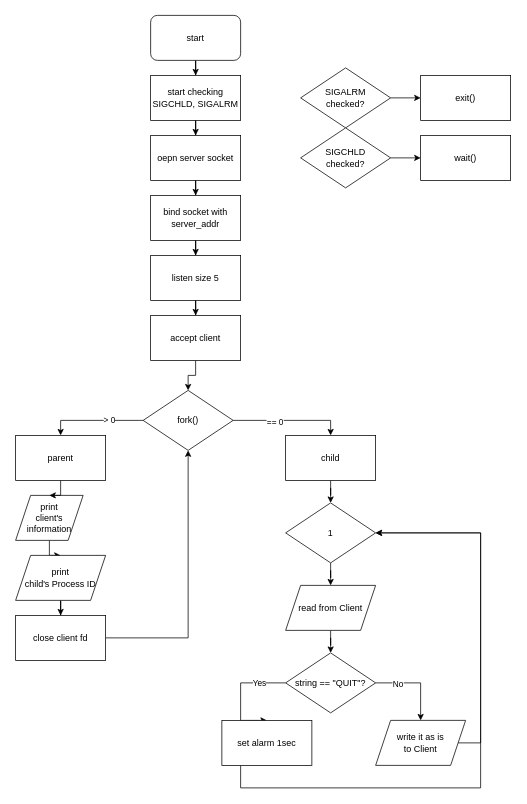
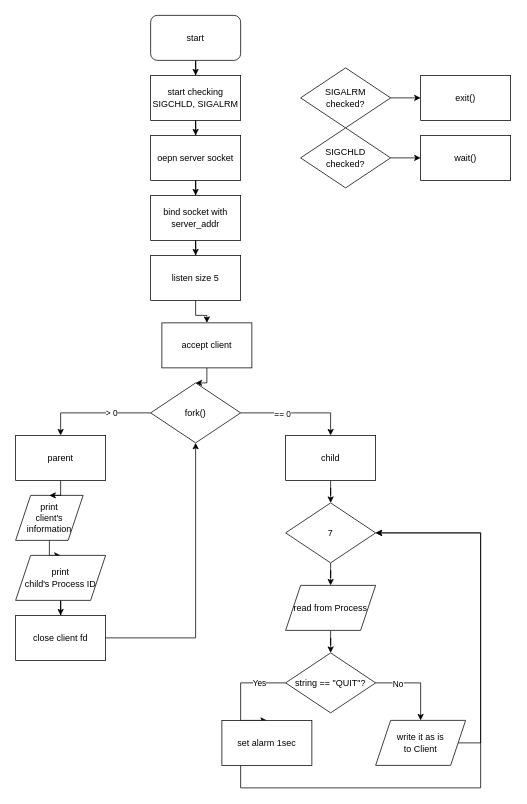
(195, 338) -> (207, 345)
(188, 420) -> (195, 413)
(330, 533) -> (330, 533)
(330, 608) -> (330, 608)
